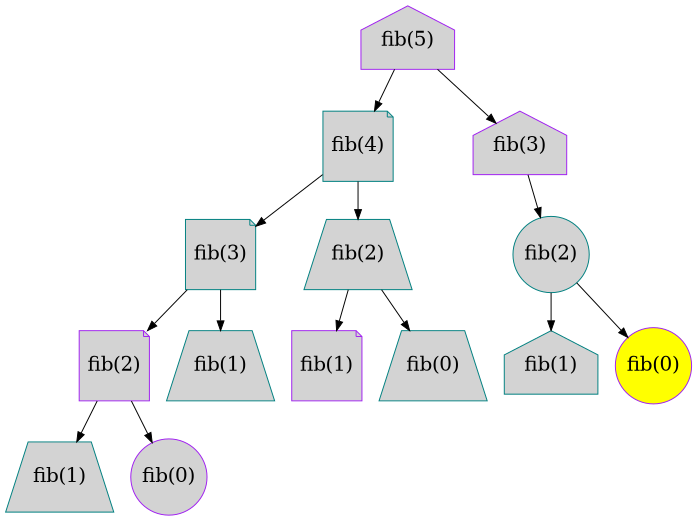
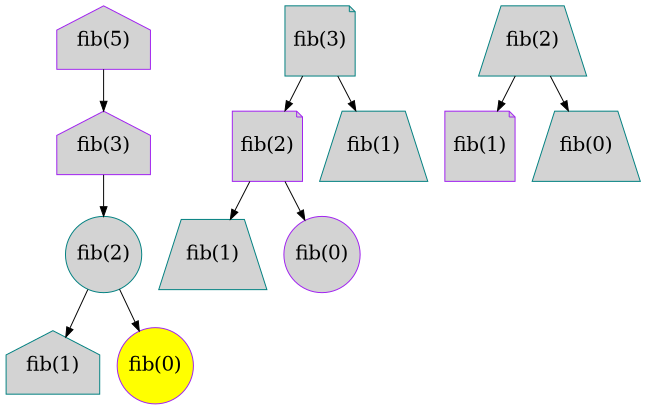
(358, 146) -> none
